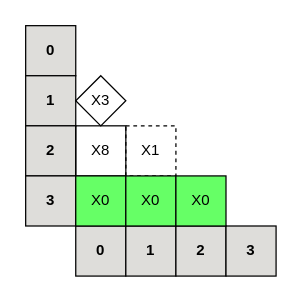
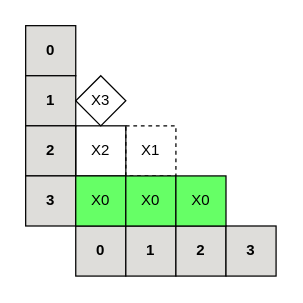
(101, 151) -> (101, 151)
